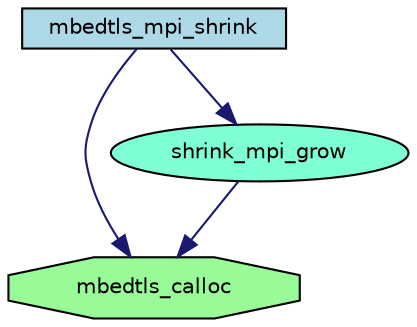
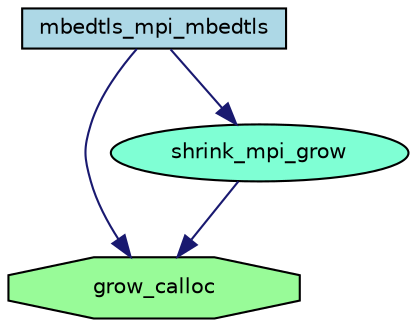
(154, 28) -> (154, 28)
(154, 288) -> (154, 288)
